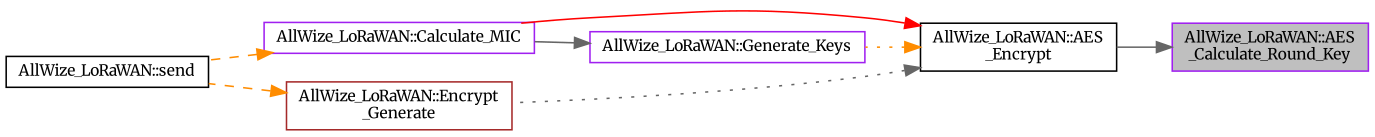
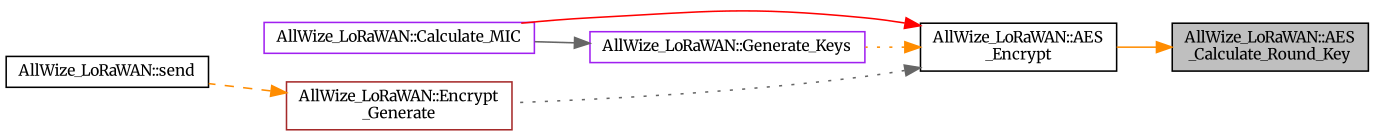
(1137, 47) -> (1137, 47)
(1270, 47) -> (1270, 47)
(233, 57) -> none
